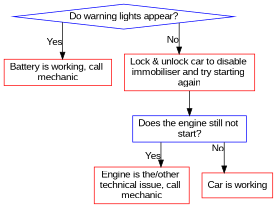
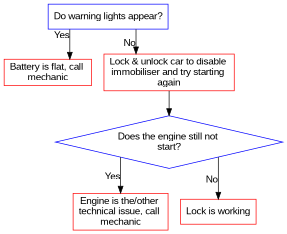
(124, 17) -> (108, 17)
(58, 72) -> (48, 72)
(190, 129) -> (169, 142)
(237, 185) -> (218, 212)
